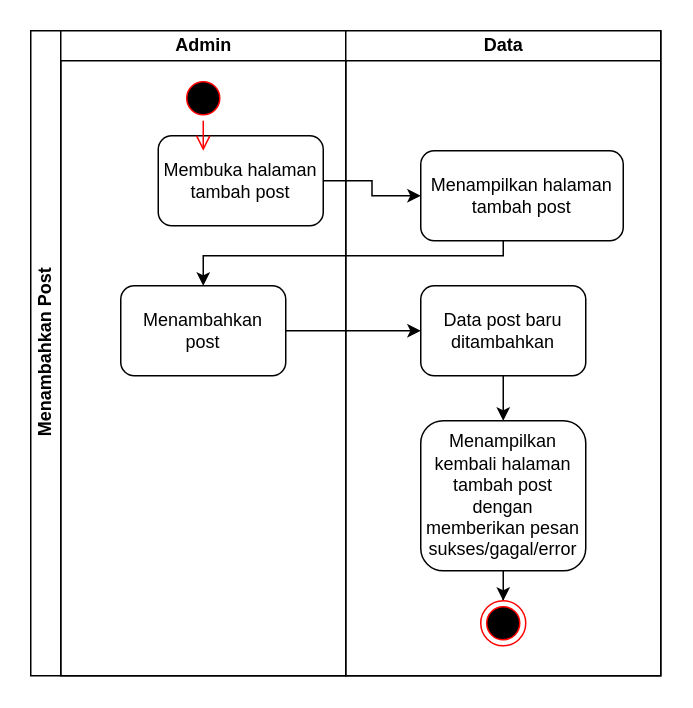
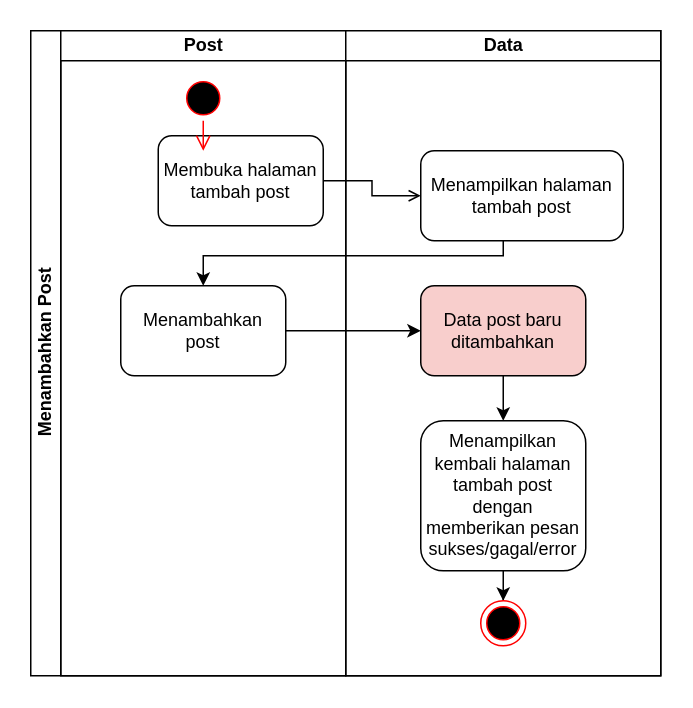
(204, 46) -> (204, 46)
(409, 196) -> (411, 196)
(503, 331) -> (503, 331)
